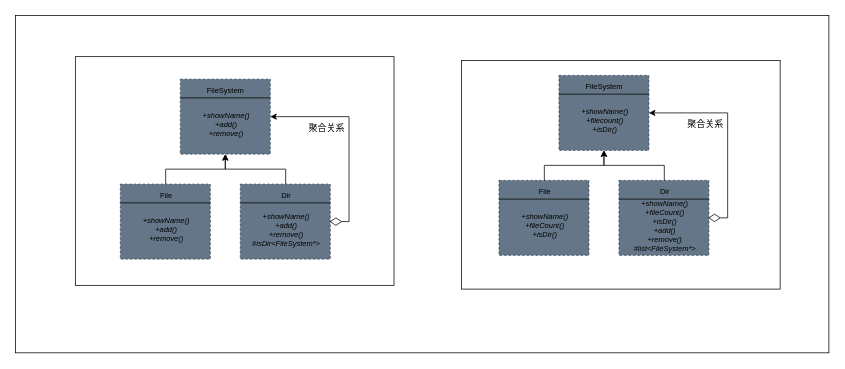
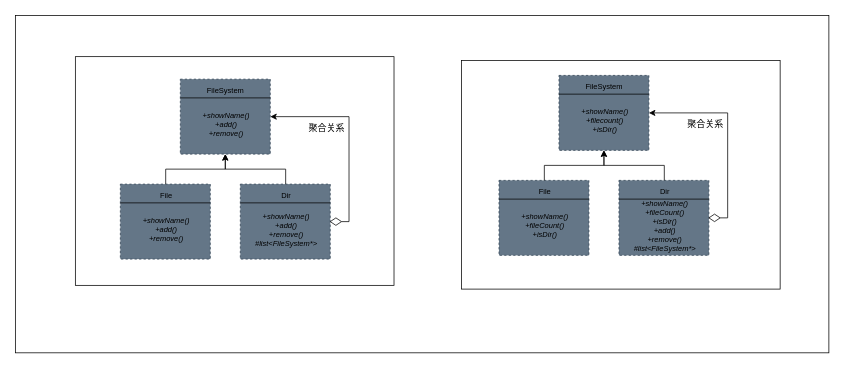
(287, 230) -> (287, 230)
